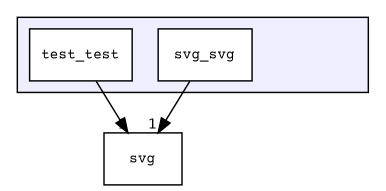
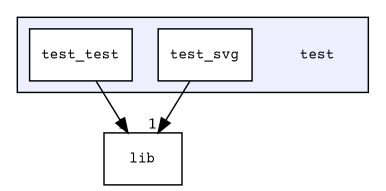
(205, 55) -> (205, 55)
none -> (318, 55)
(143, 159) -> (143, 159)
